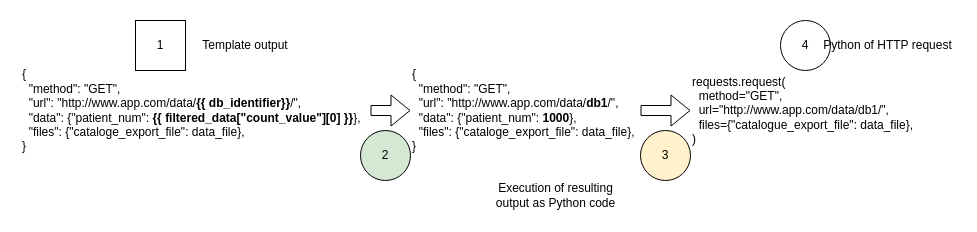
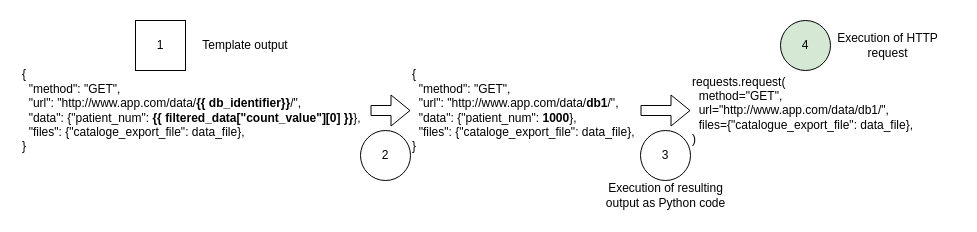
(806, 46) -> (806, 46)
(888, 46) -> (888, 46)
(386, 156) -> (386, 156)
(666, 156) -> (666, 156)
(556, 196) -> (666, 196)
